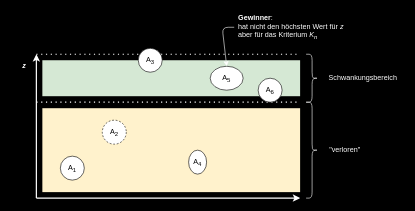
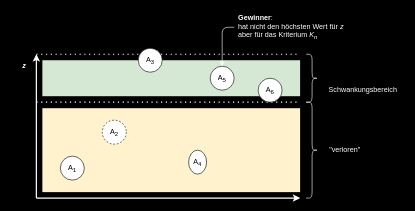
(227, 78) -> (222, 78)
(363, 78) -> (363, 90)
